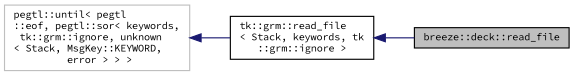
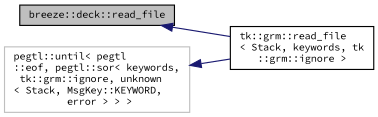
(400, 38) -> (201, 32)
